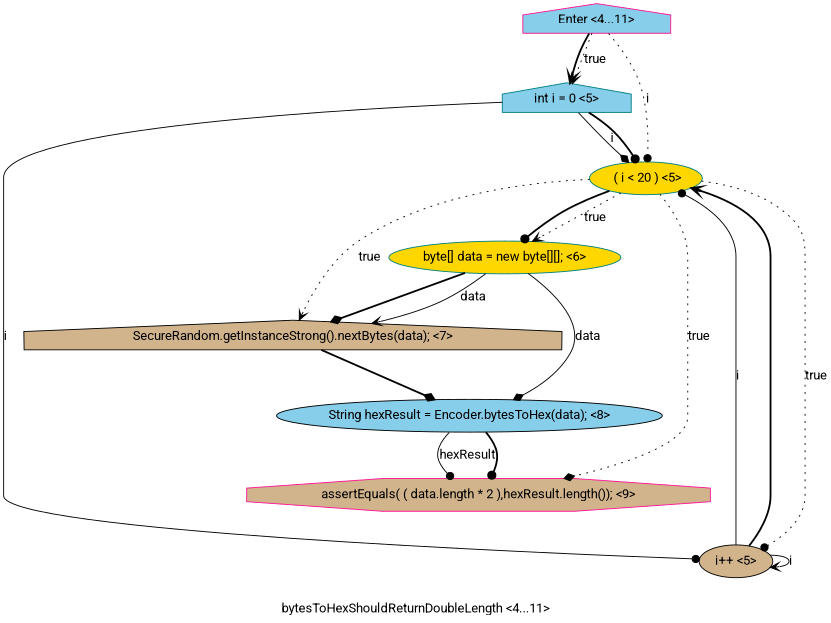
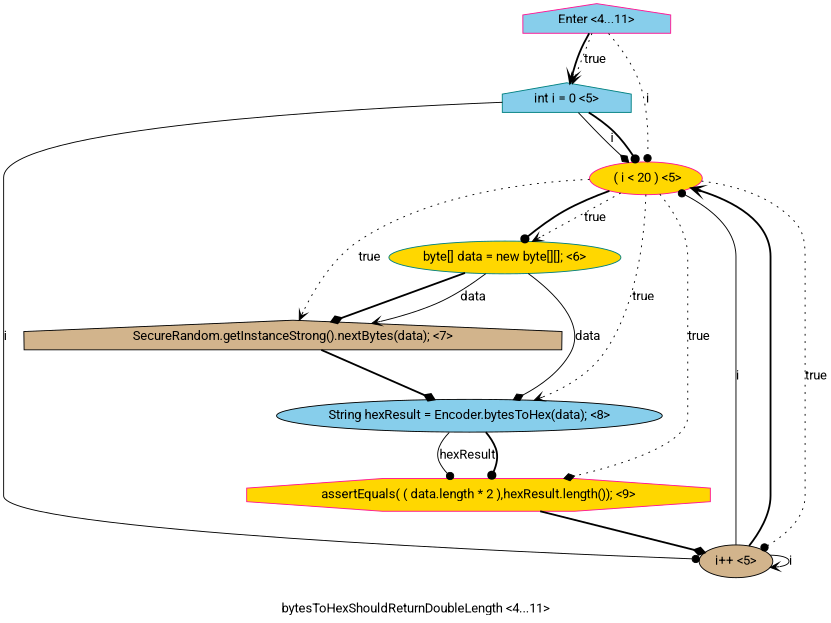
(646, 178) -> (646, 178)
none -> (625, 313)
(479, 495) -> (479, 495)
none -> (617, 531)
